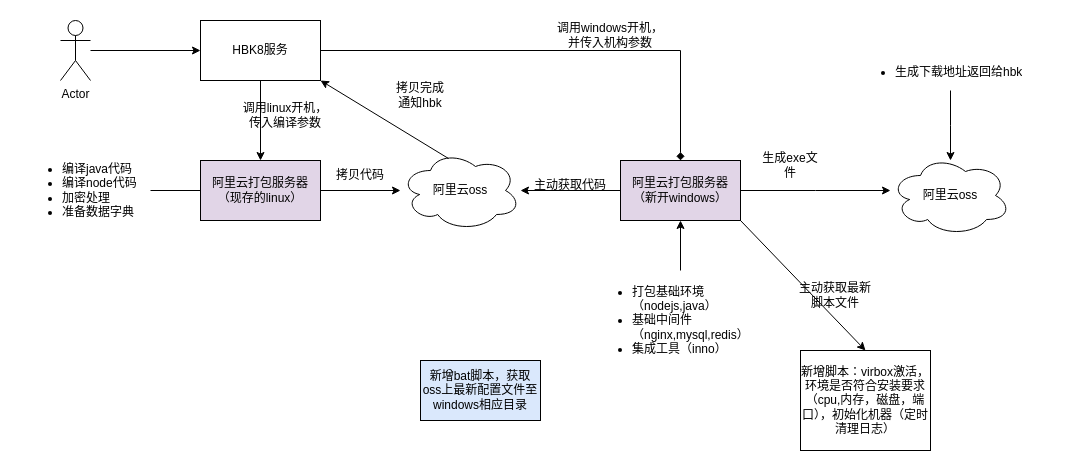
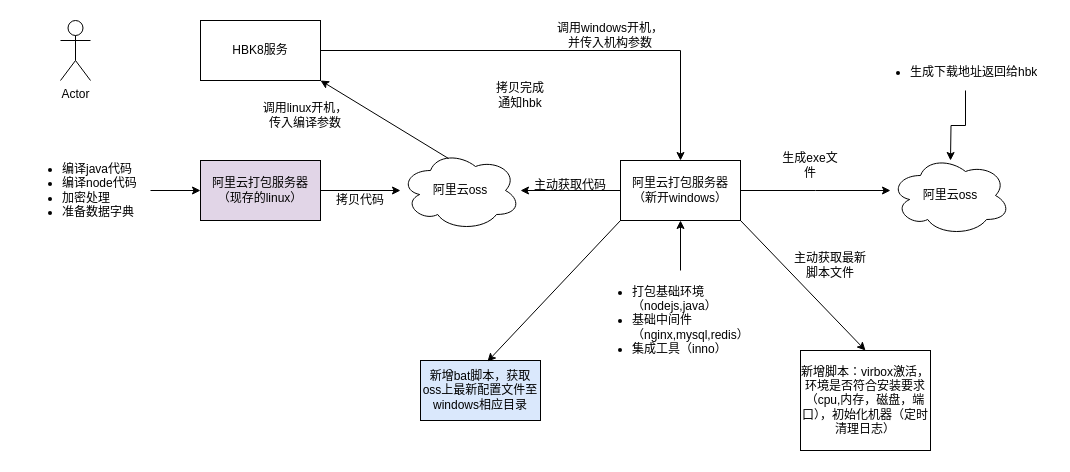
(142, 51) -> none
(951, 71) -> (966, 71)
(421, 96) -> (521, 96)
(286, 116) -> (306, 116)
(261, 117) -> none
(681, 152) -> (681, 152)
(791, 166) -> (811, 166)
(361, 176) -> (361, 201)
(195, 191) -> (192, 191)
(681, 191) -> (681, 191)
none -> (557, 288)
(836, 296) -> (831, 266)
